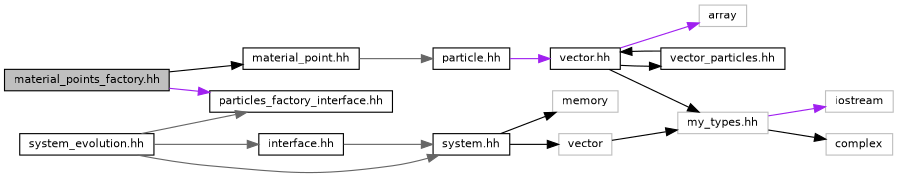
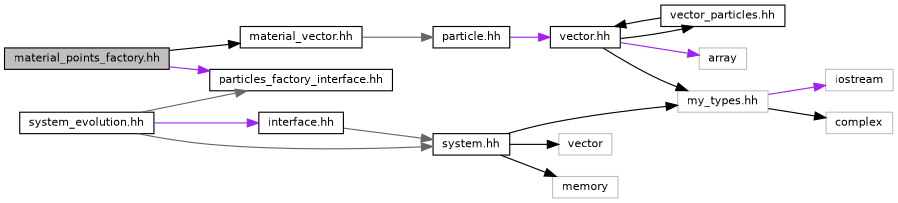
(301, 59) -> (301, 37)
(639, 136) -> (586, 117)
(201, 144) -> (201, 123)
